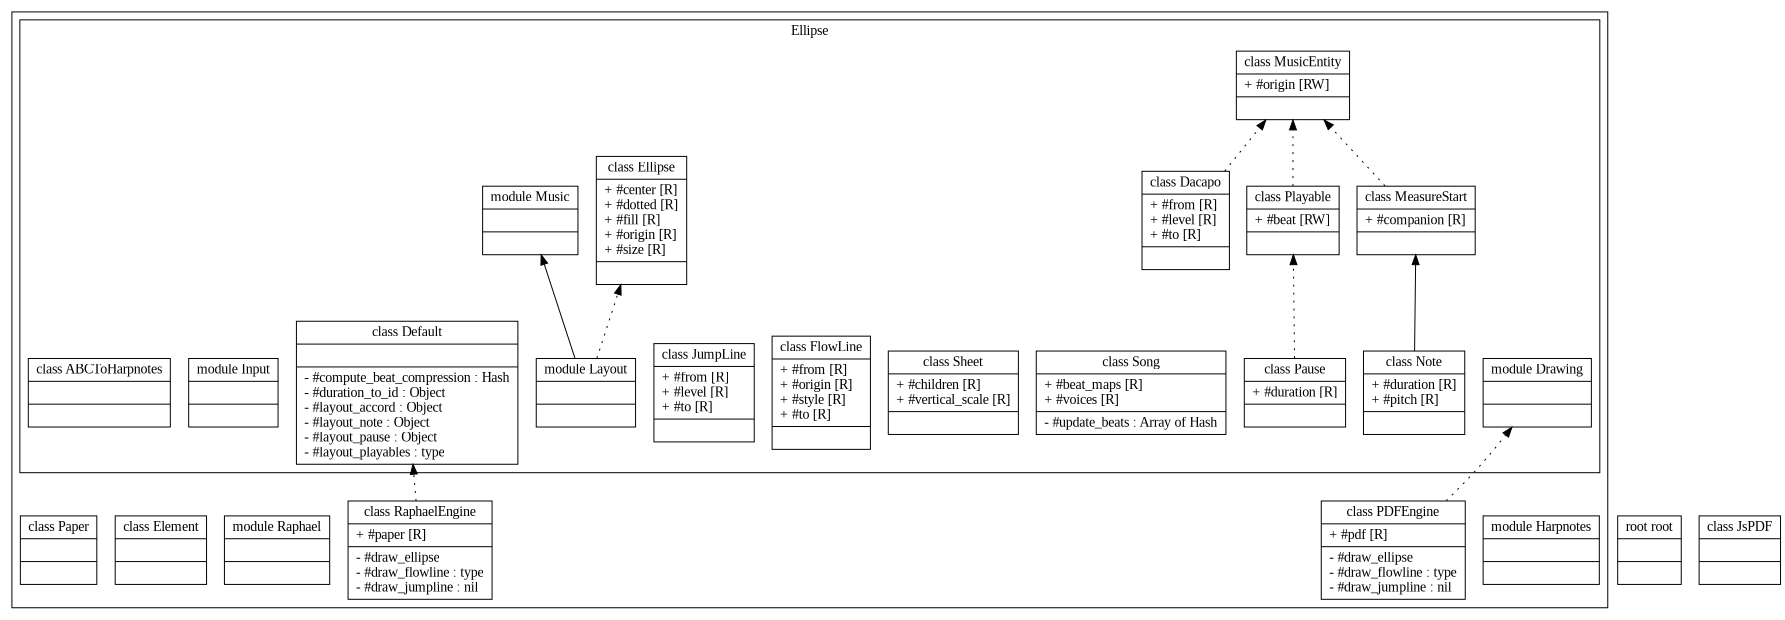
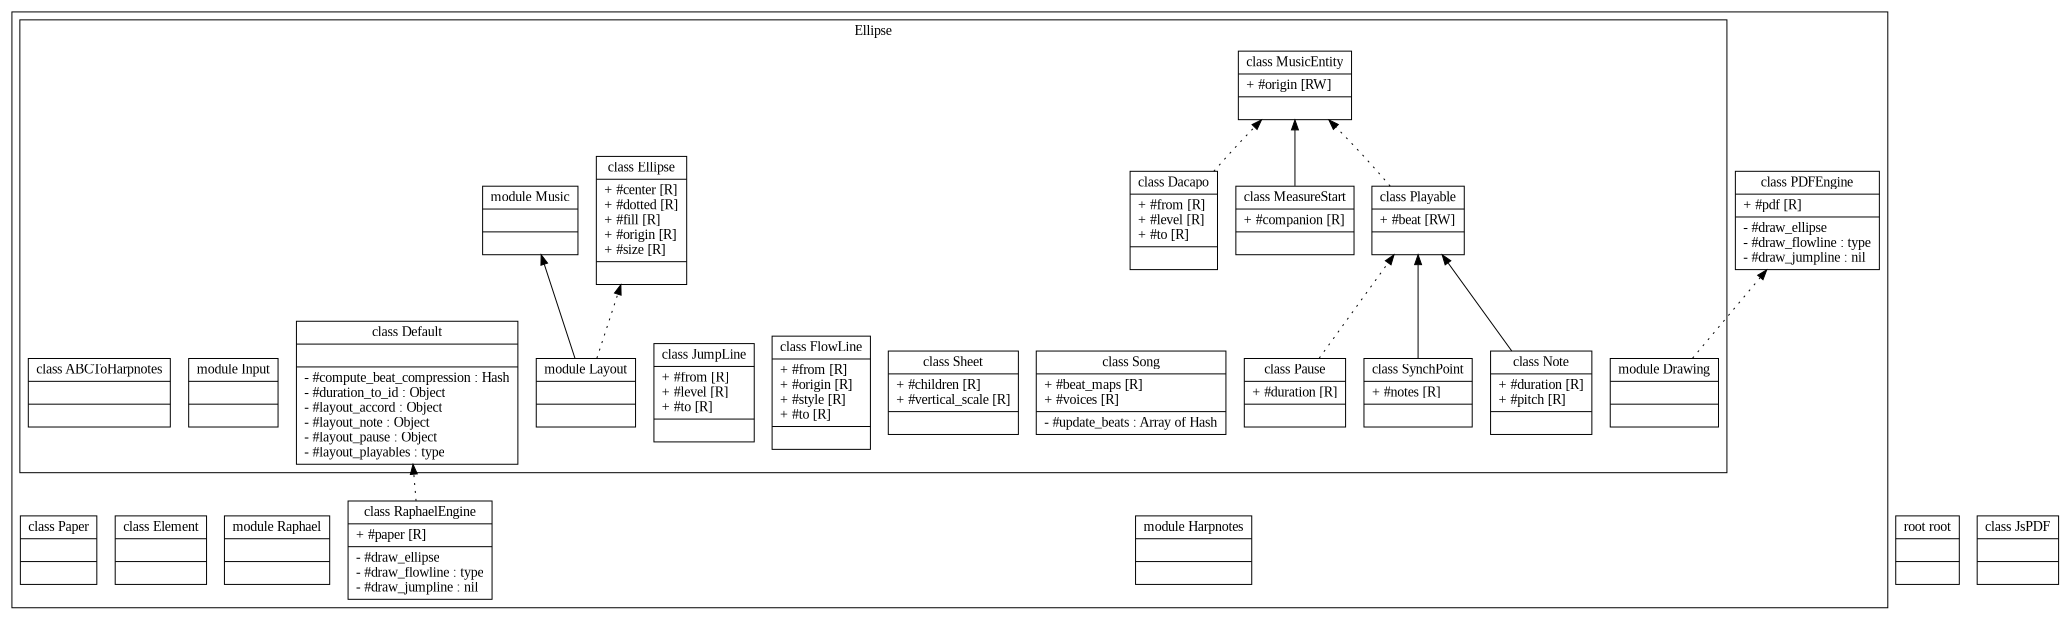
(1358, 157) -> (1295, 158)
(1415, 308) -> (1480, 307)
none -> (1418, 393)
(1480, 466) -> (1720, 326)
